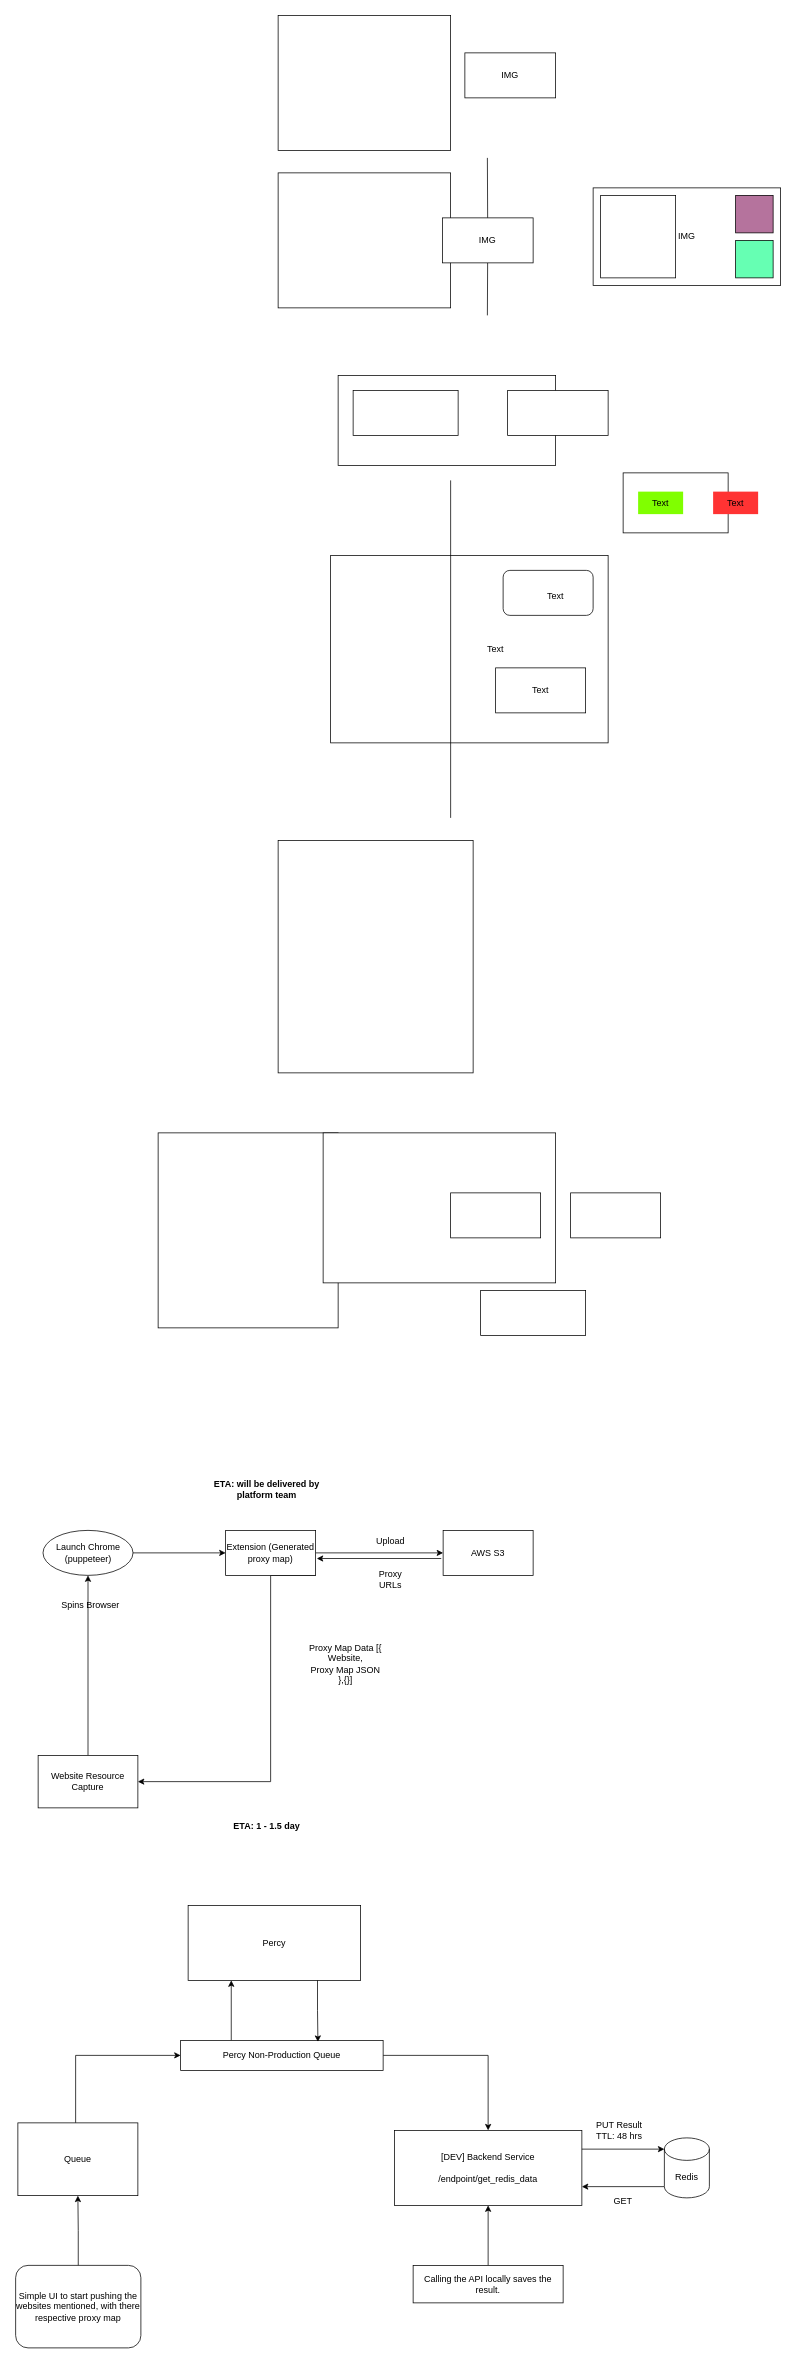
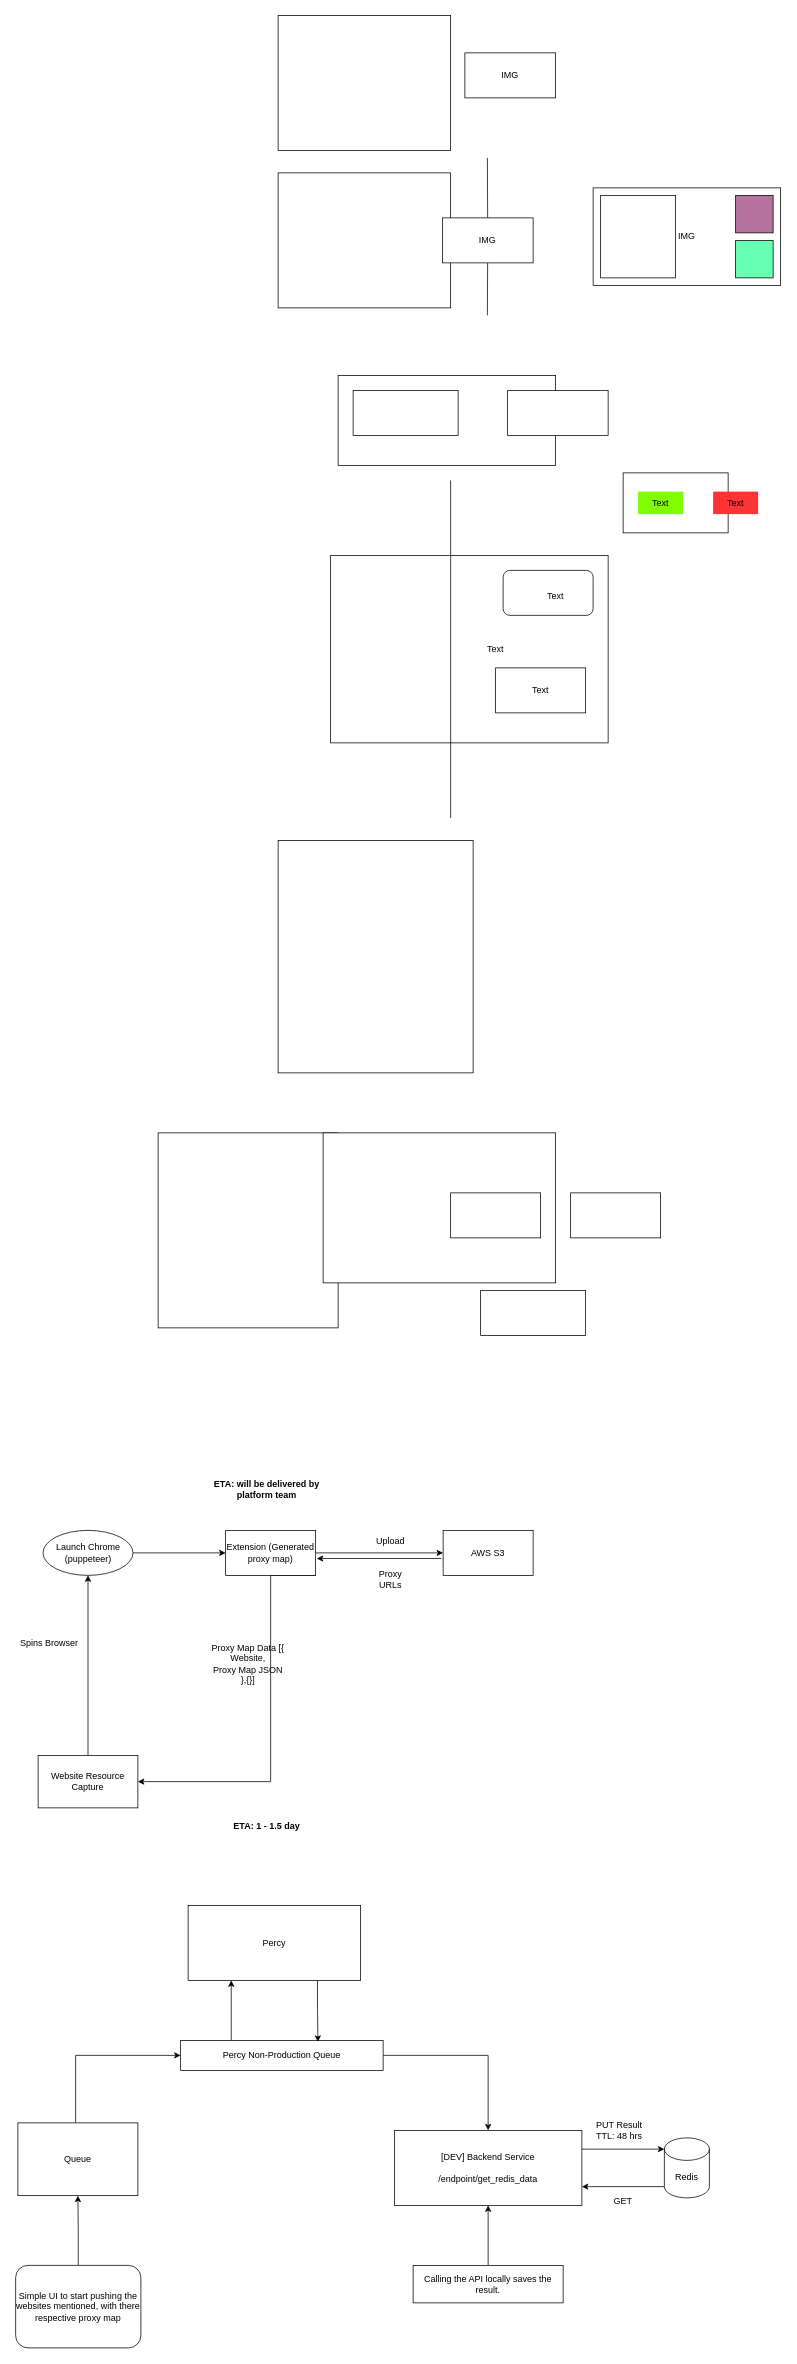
(90, 1605) -> (49, 1643)
(345, 1664) -> (248, 1664)
